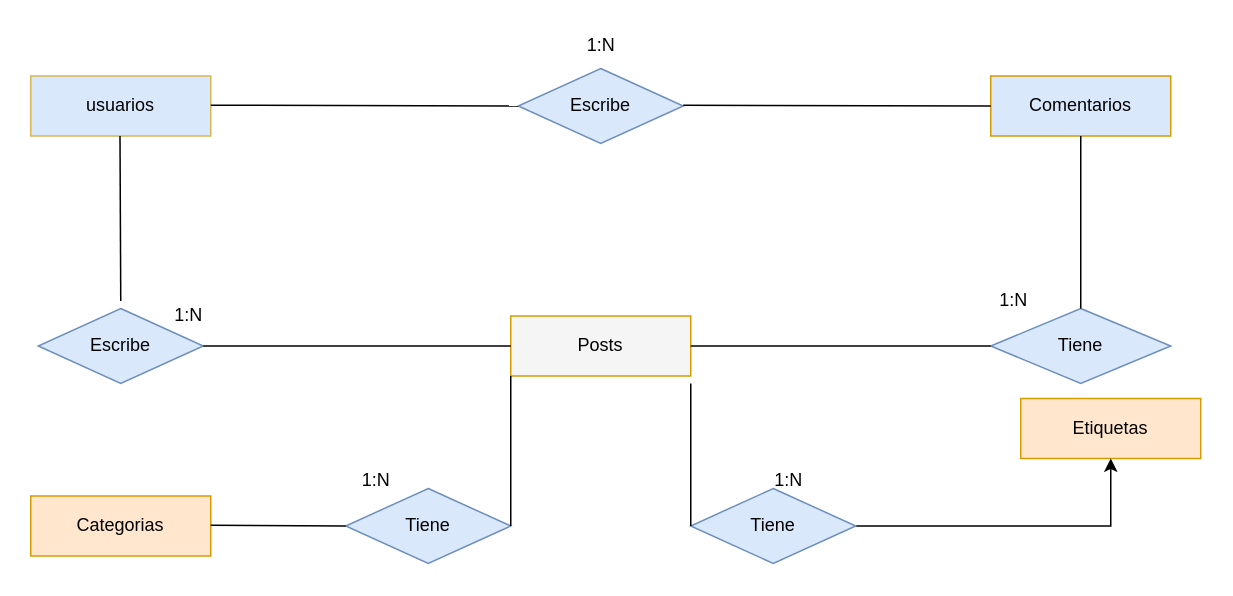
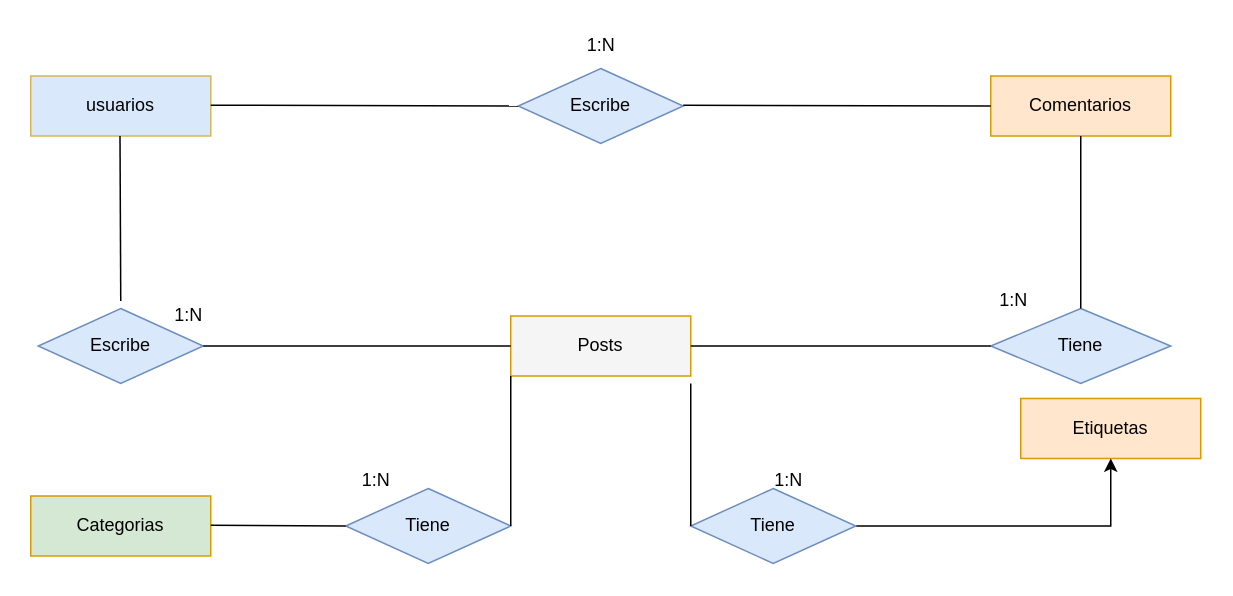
(1081, 106) -> (1081, 106)
(121, 526) -> (121, 526)
